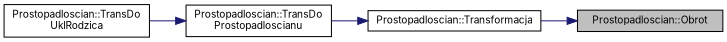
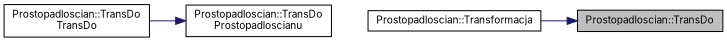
(77, 21) -> (77, 21)
(345, 21) -> none
(650, 21) -> (650, 21)
